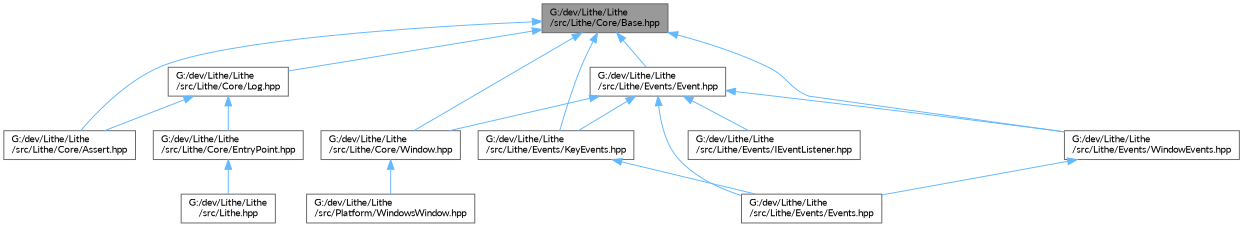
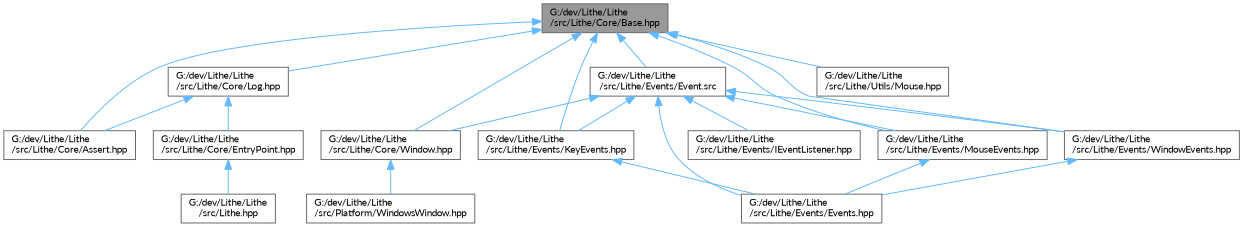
(658, 82) -> (658, 82)
none -> (883, 82)
none -> (963, 145)
